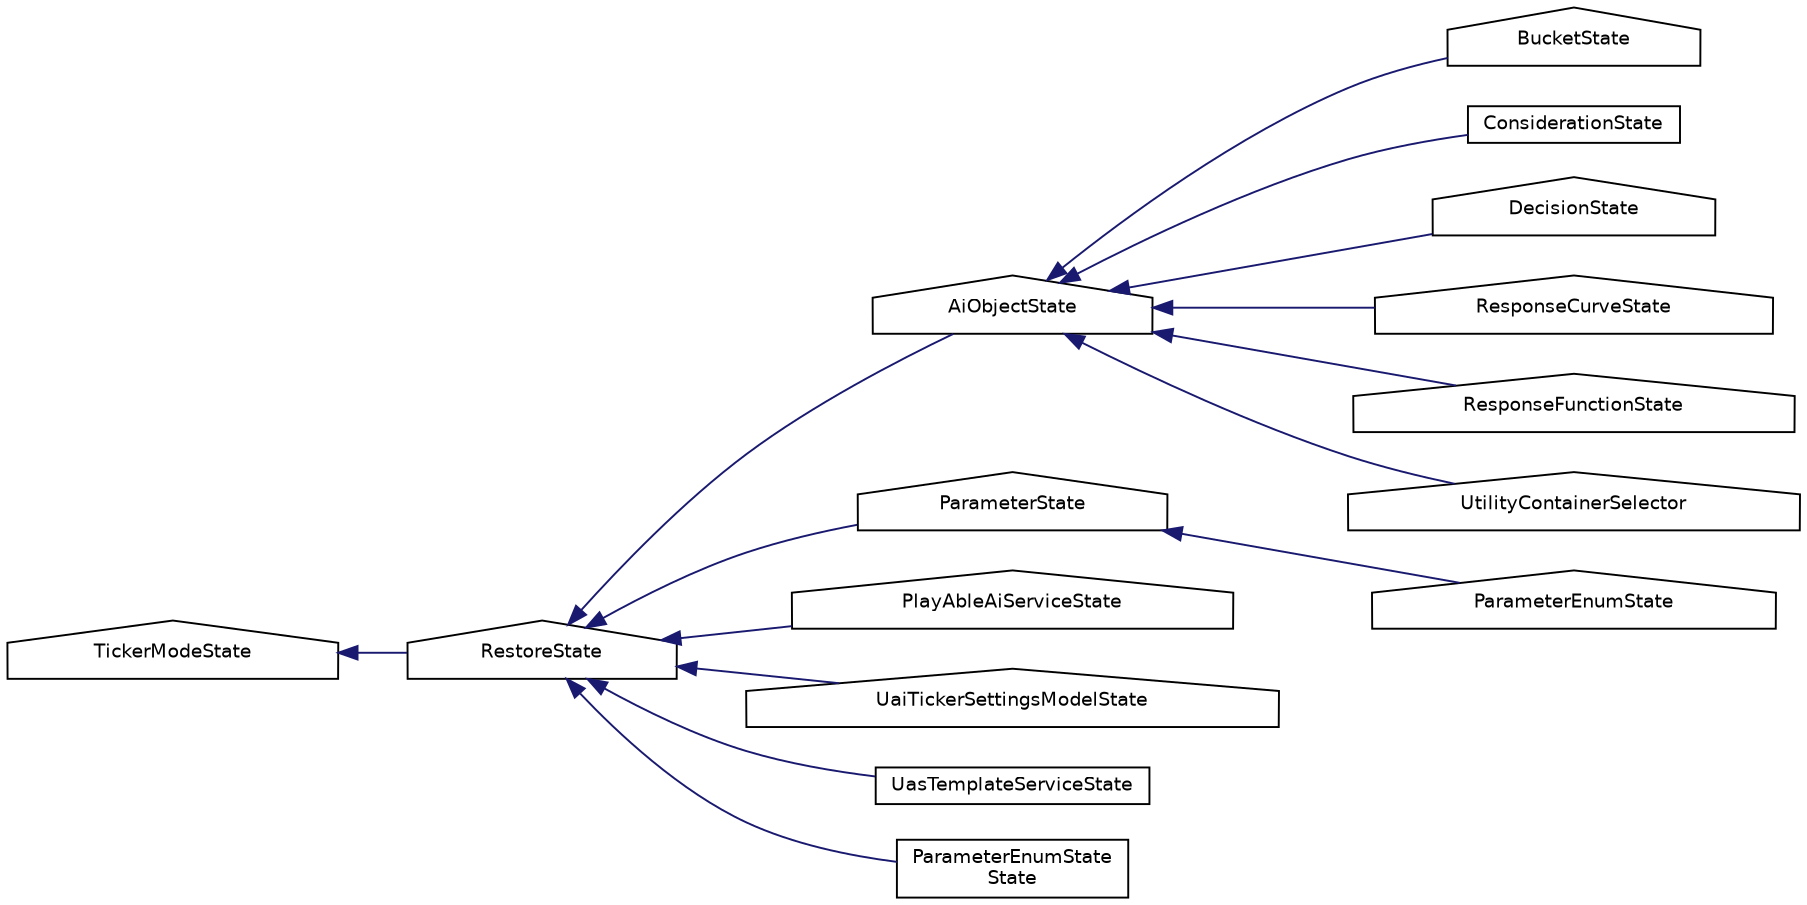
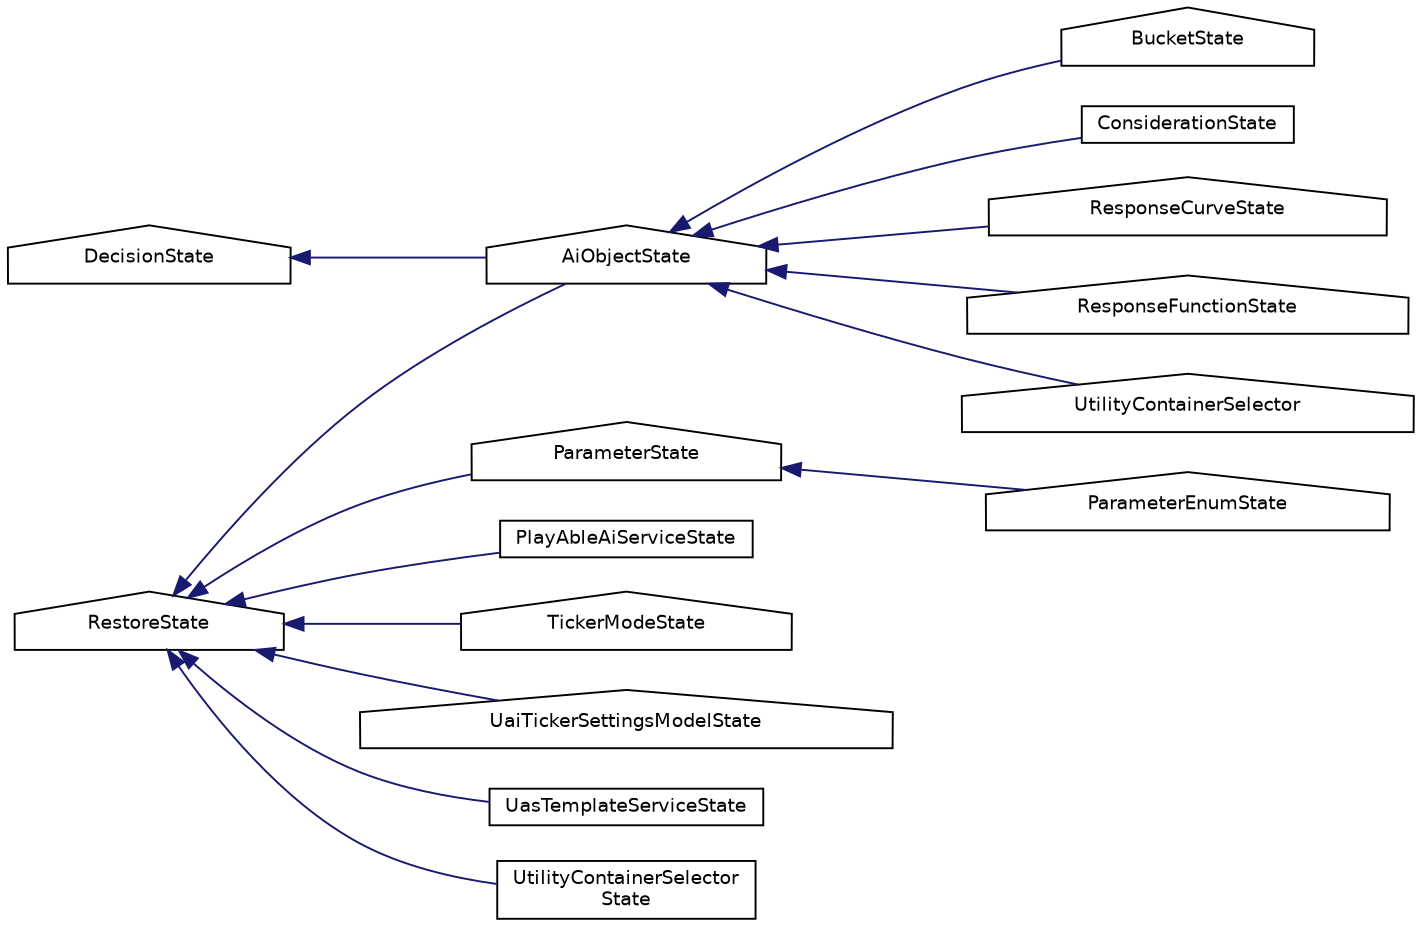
(1281, 261) -> (398, 258)
(1013, 603) -> (626, 539)
(382, 653) -> (383, 624)
(1013, 869) -> (626, 890)
